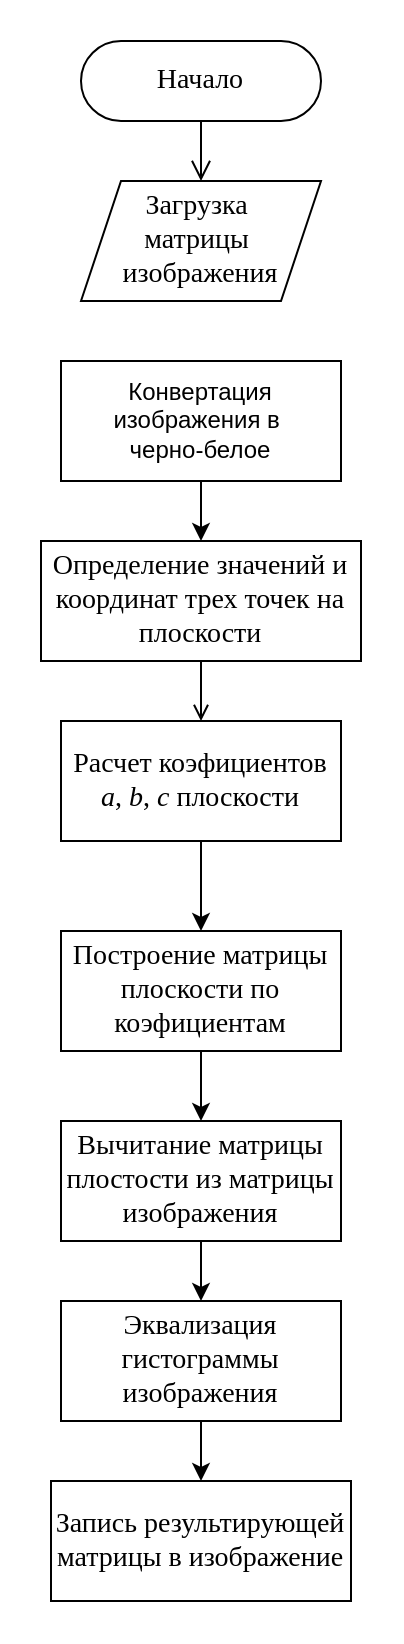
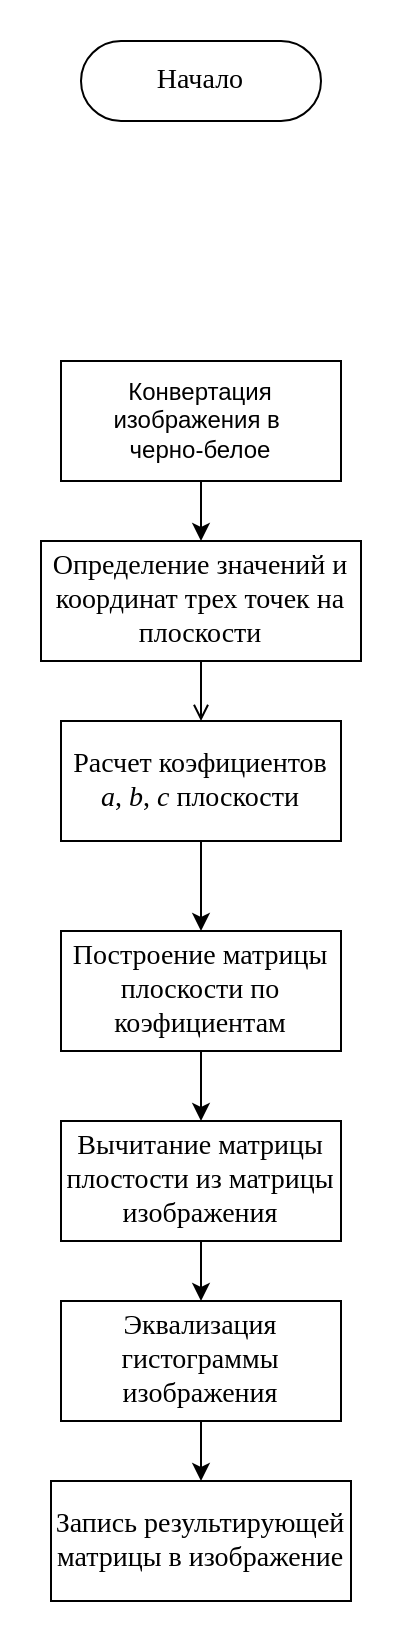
(201, 154) -> none
(201, 241) -> none
